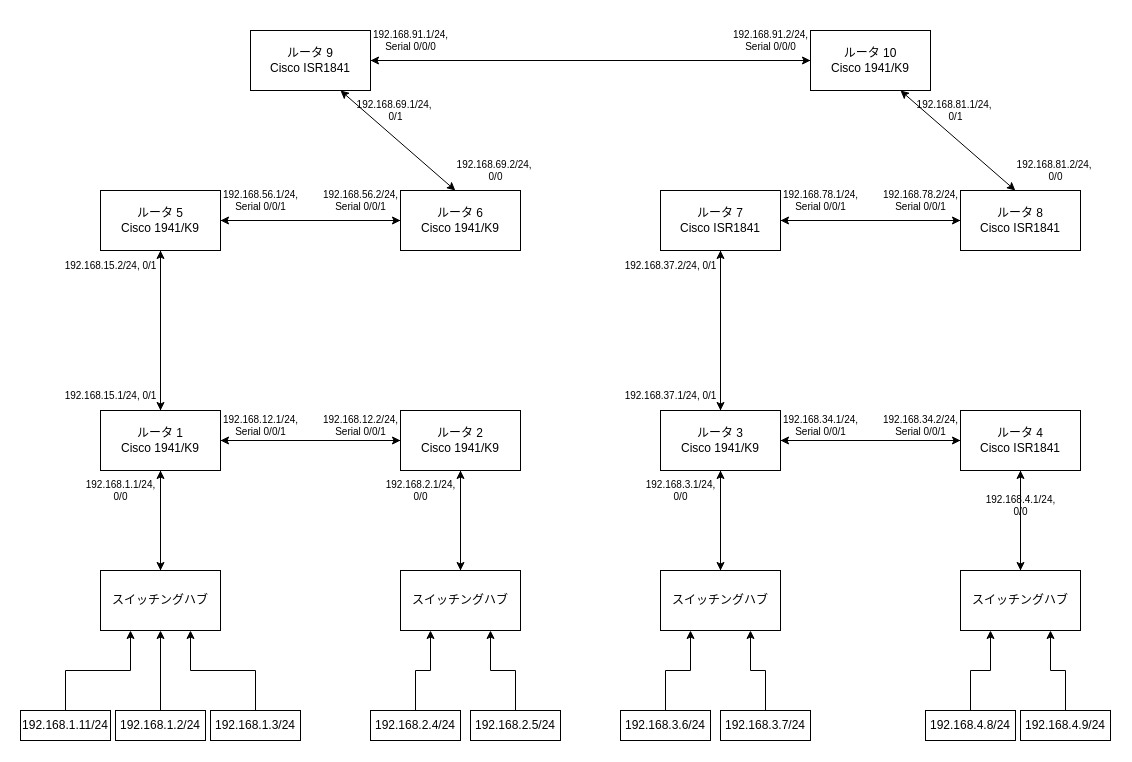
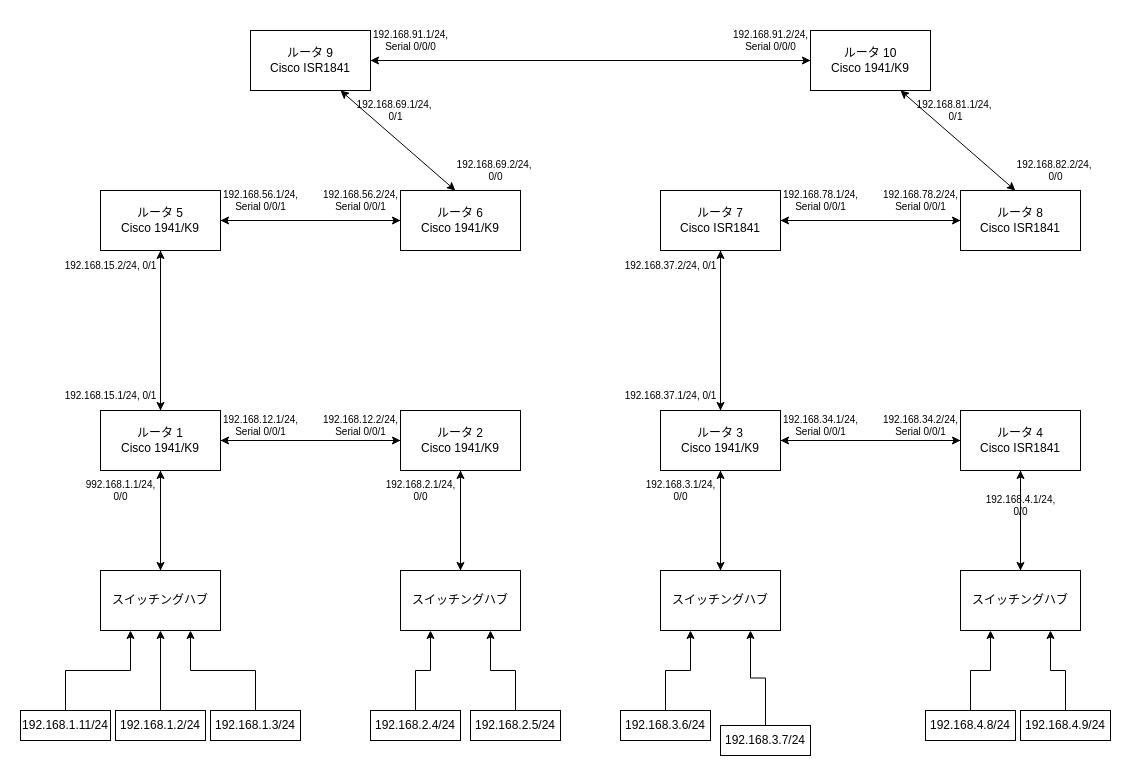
(1056, 171) -> (1056, 171)
(121, 491) -> (121, 491)
(766, 726) -> (766, 741)
